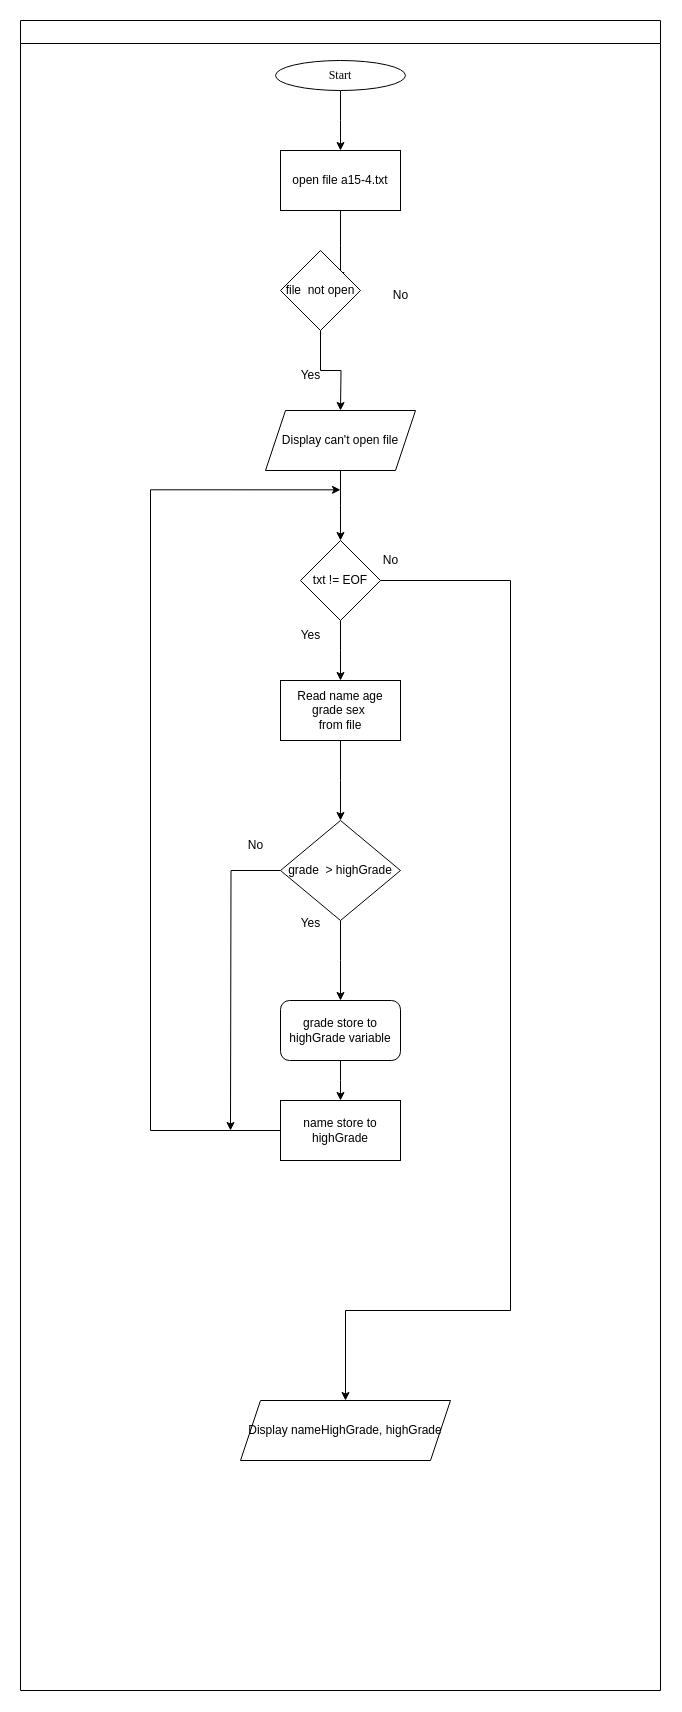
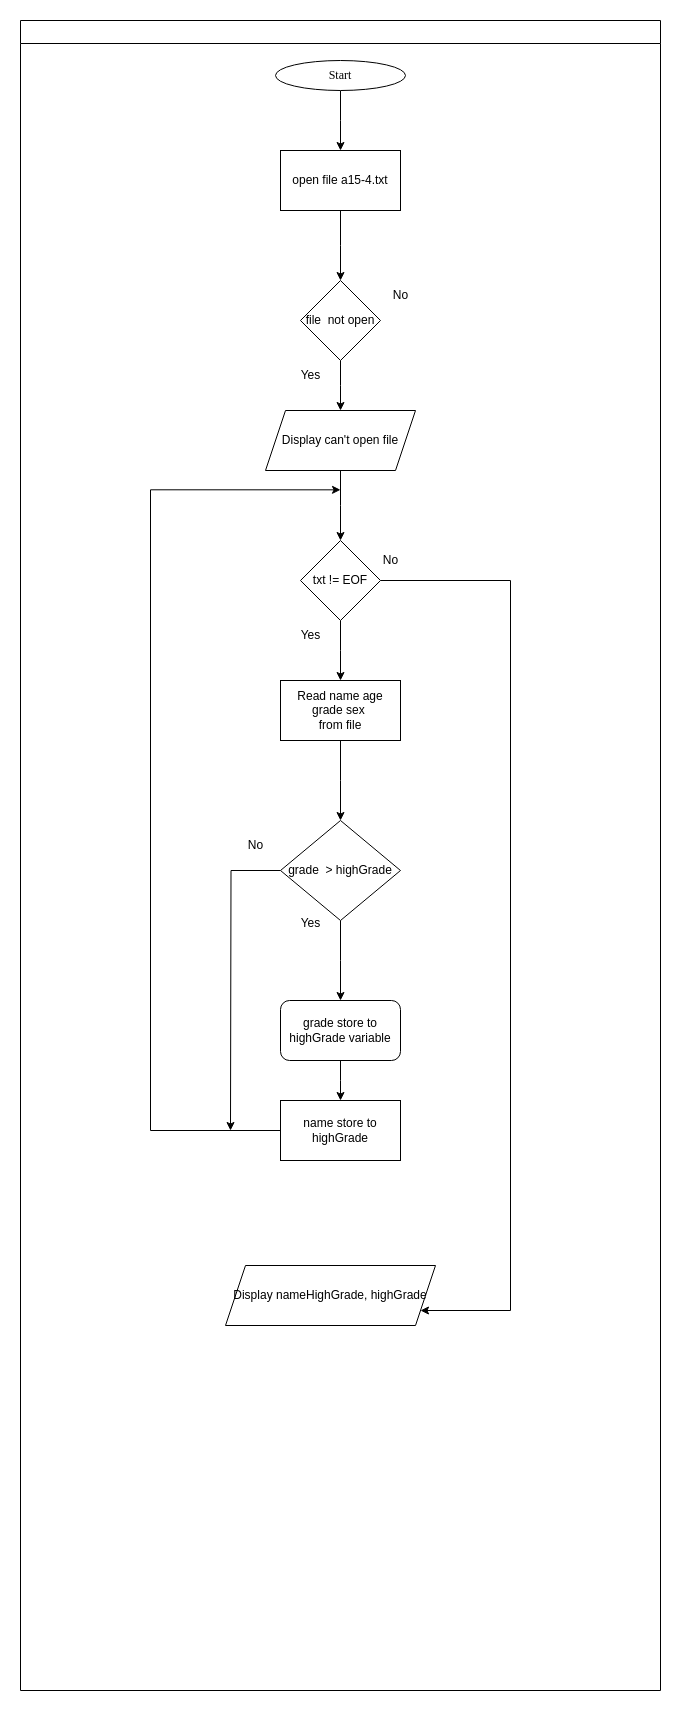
(321, 291) -> (341, 321)
(346, 1431) -> (331, 1296)
